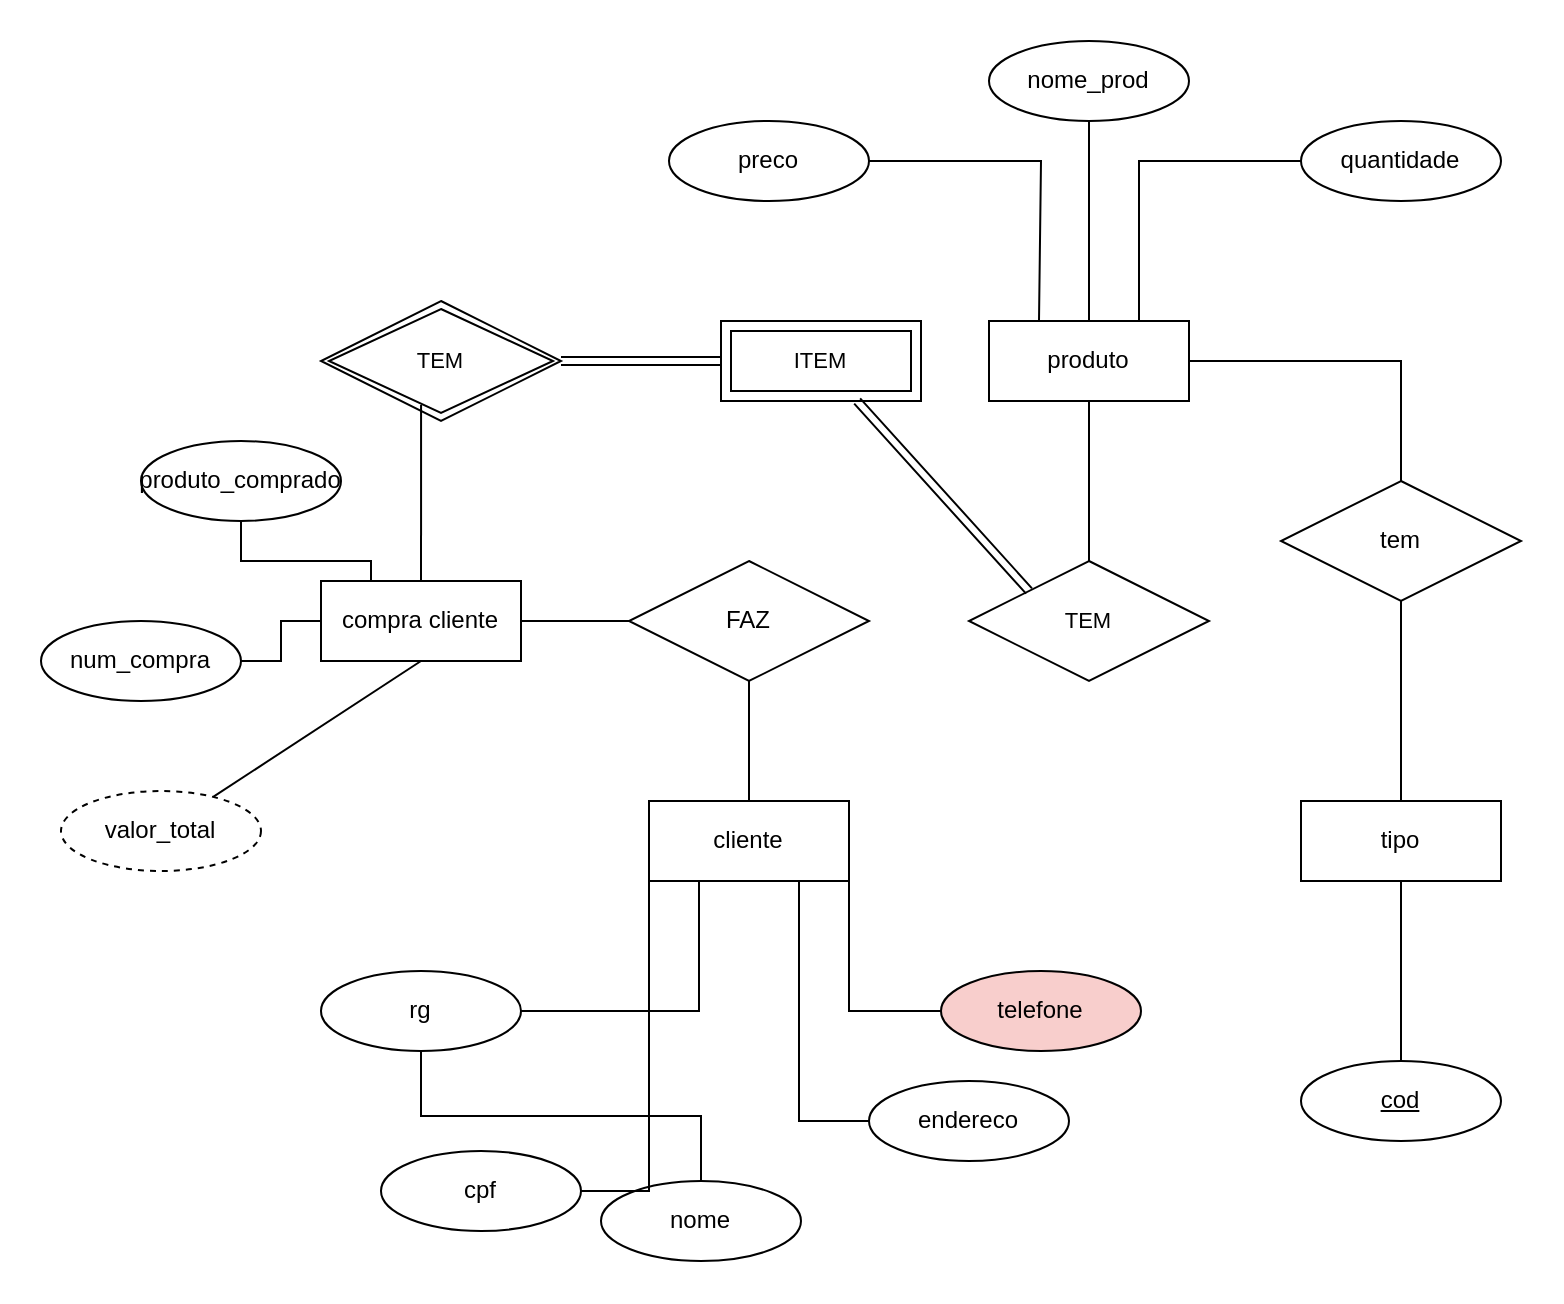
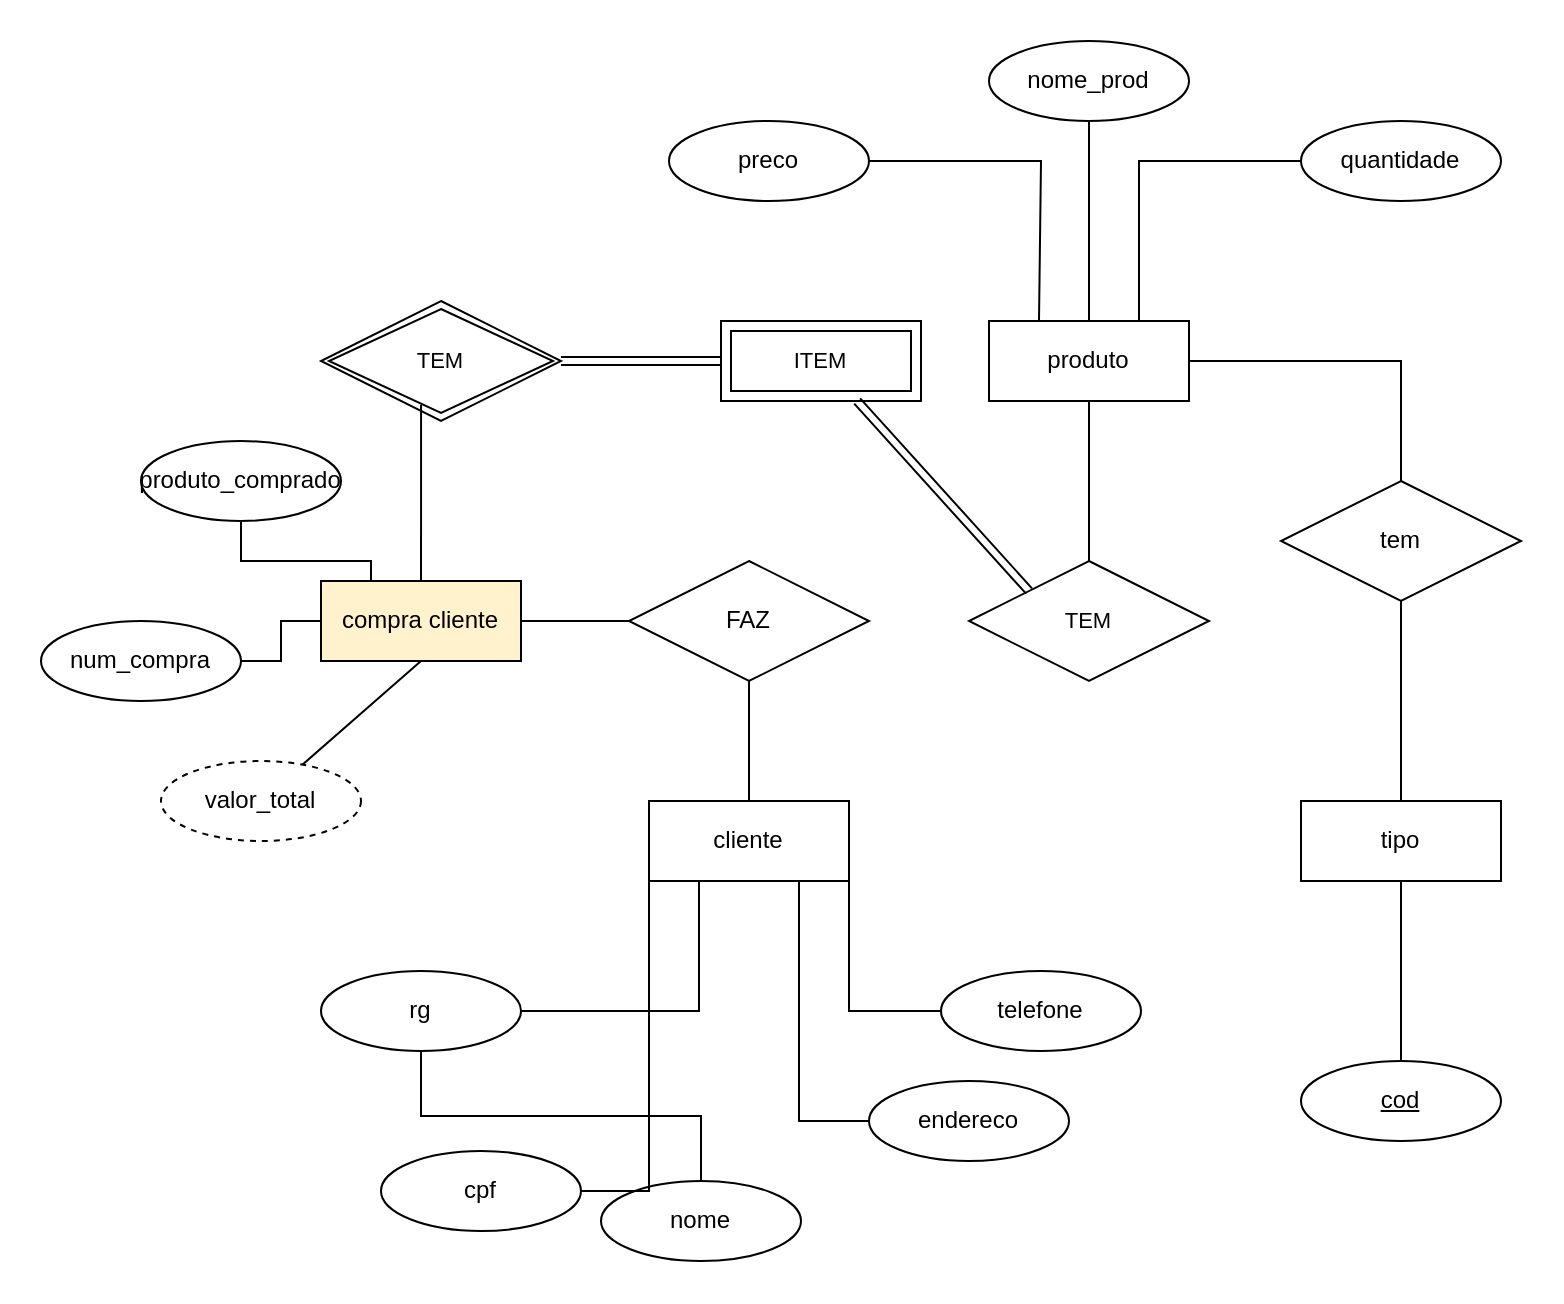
(421, 621) -> (421, 621)
(161, 831) -> (261, 801)
(1041, 1011) -> (1041, 1011)
